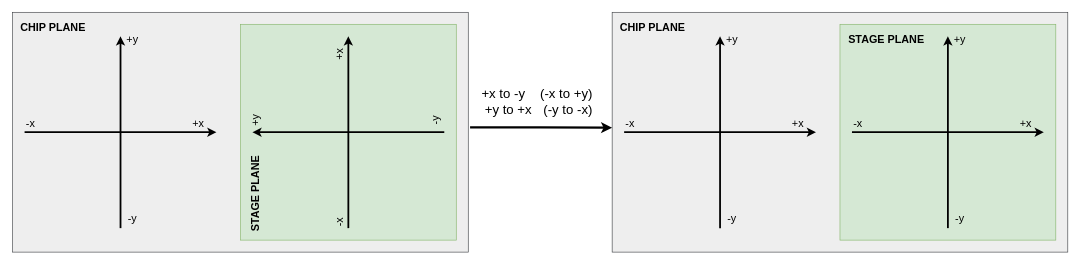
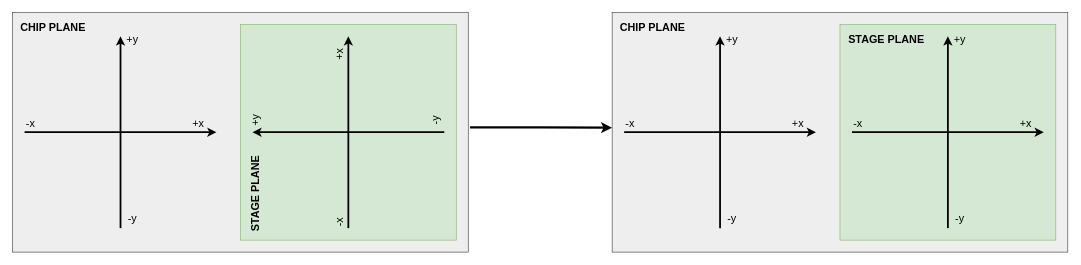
(537, 93) -> none
